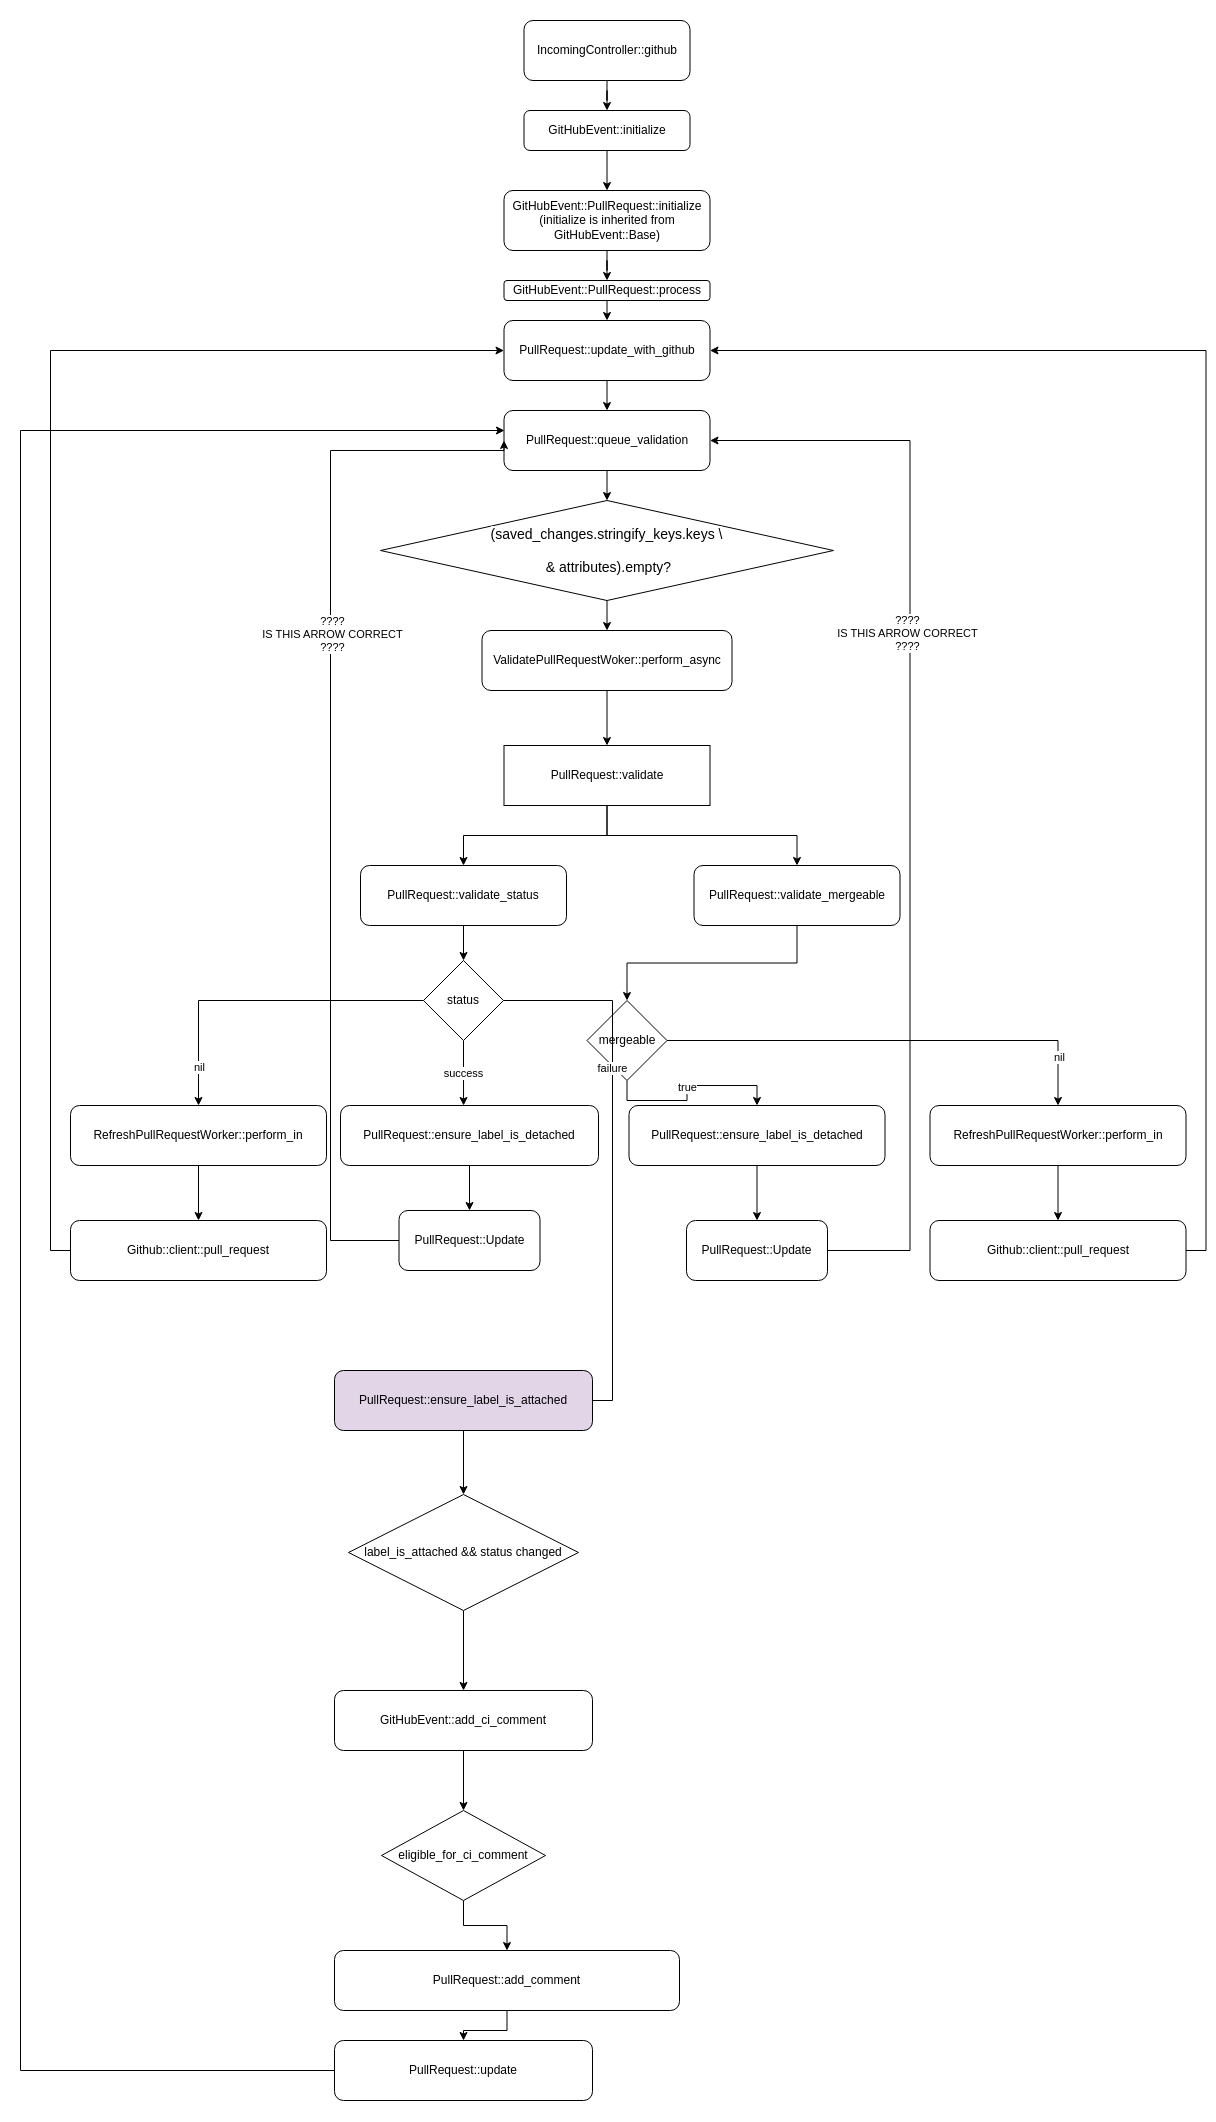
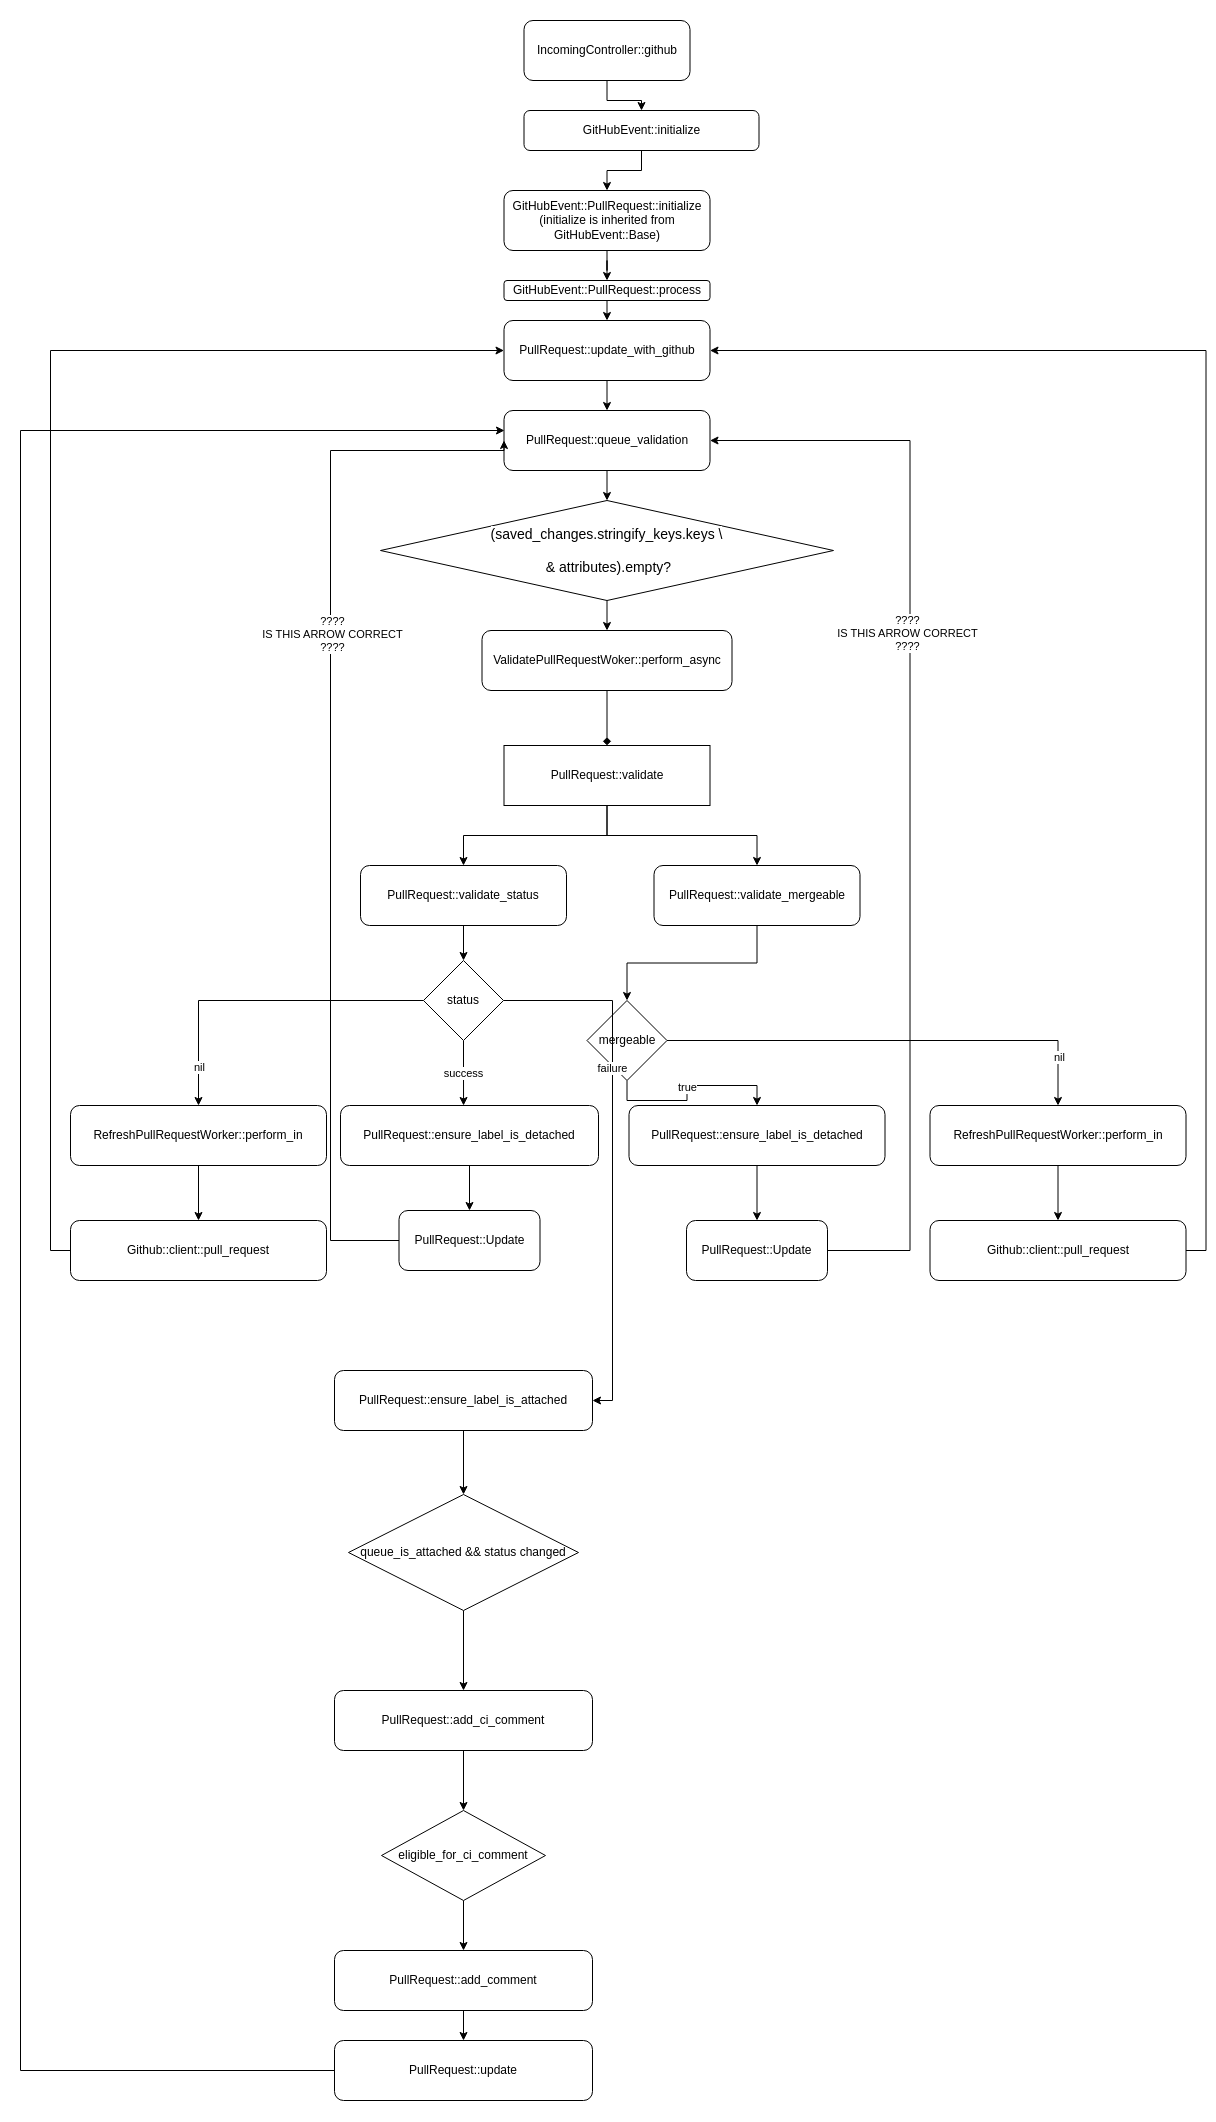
(607, 131) -> (642, 131)
(607, 737) -> (607, 736)
(797, 896) -> (757, 896)
(464, 1401) -> (464, 1401)
(598, 1401) -> (600, 1401)
(464, 1553) -> (464, 1553)
(464, 1721) -> (464, 1721)
(507, 1981) -> (464, 1981)
